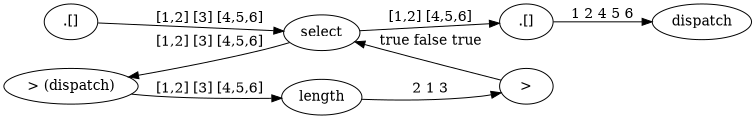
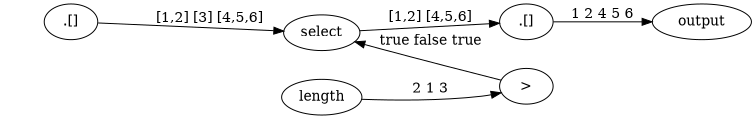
(702, 22) -> (702, 22)
(71, 86) -> none
